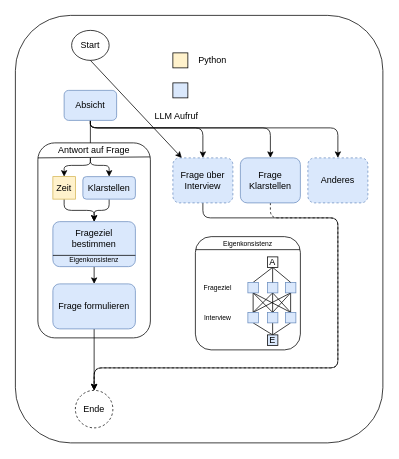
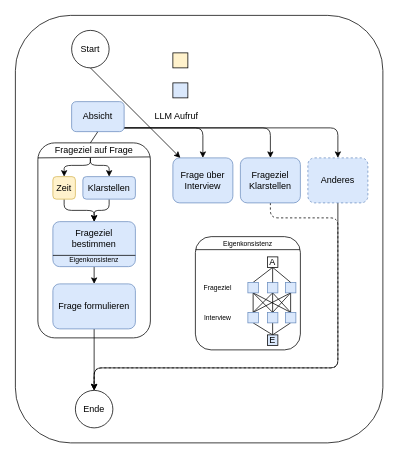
(90, 45) -> (90, 49)
(213, 60) -> none
(90, 105) -> (98, 117)
(94, 150) -> (94, 150)
(203, 180) -> (203, 180)
(270, 180) -> (270, 180)
(64, 188) -> (64, 188)
none -> (338, 211)
(232, 218) -> none
(94, 409) -> (94, 409)
